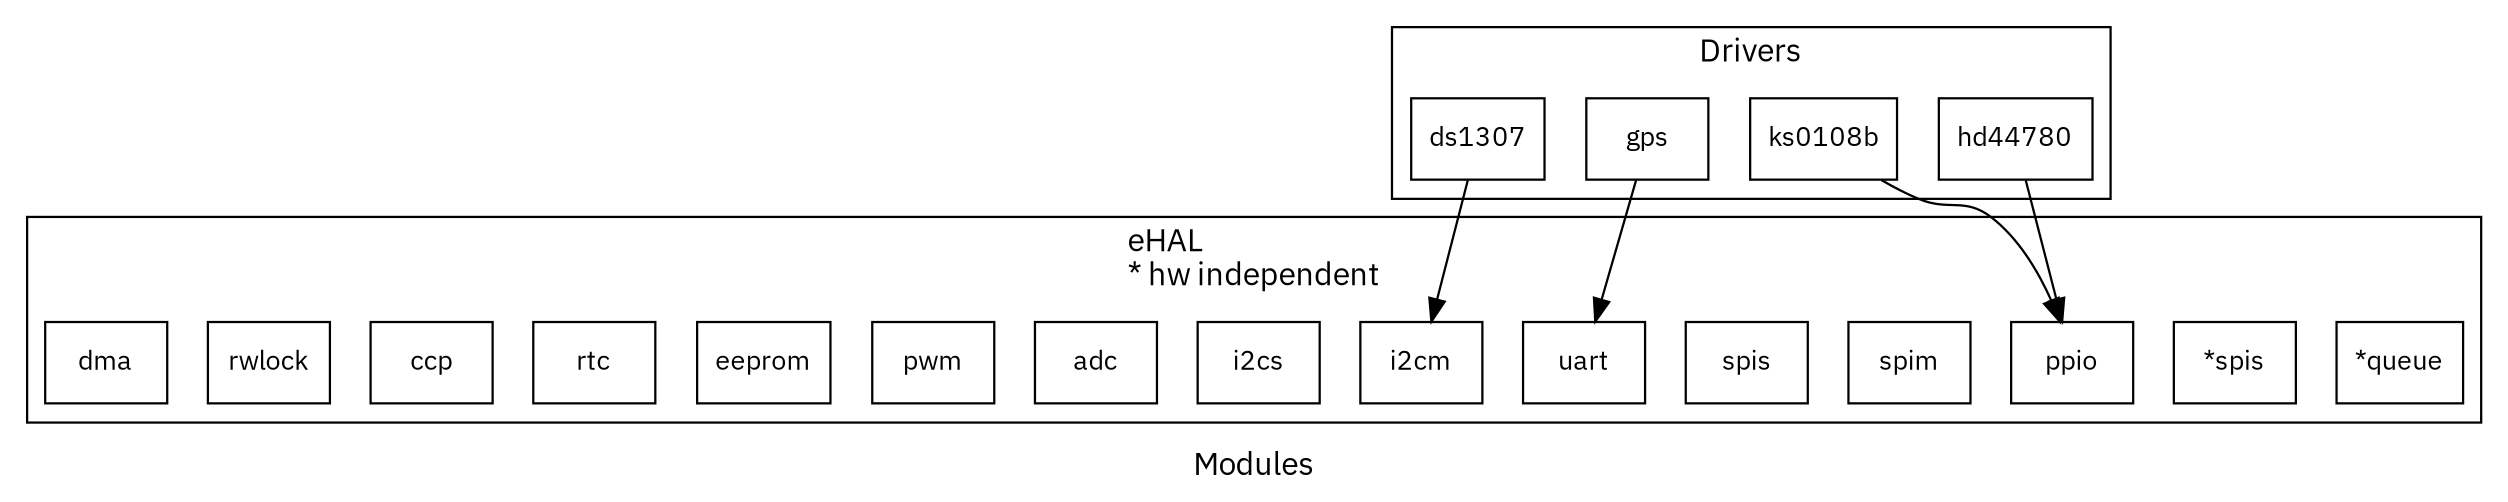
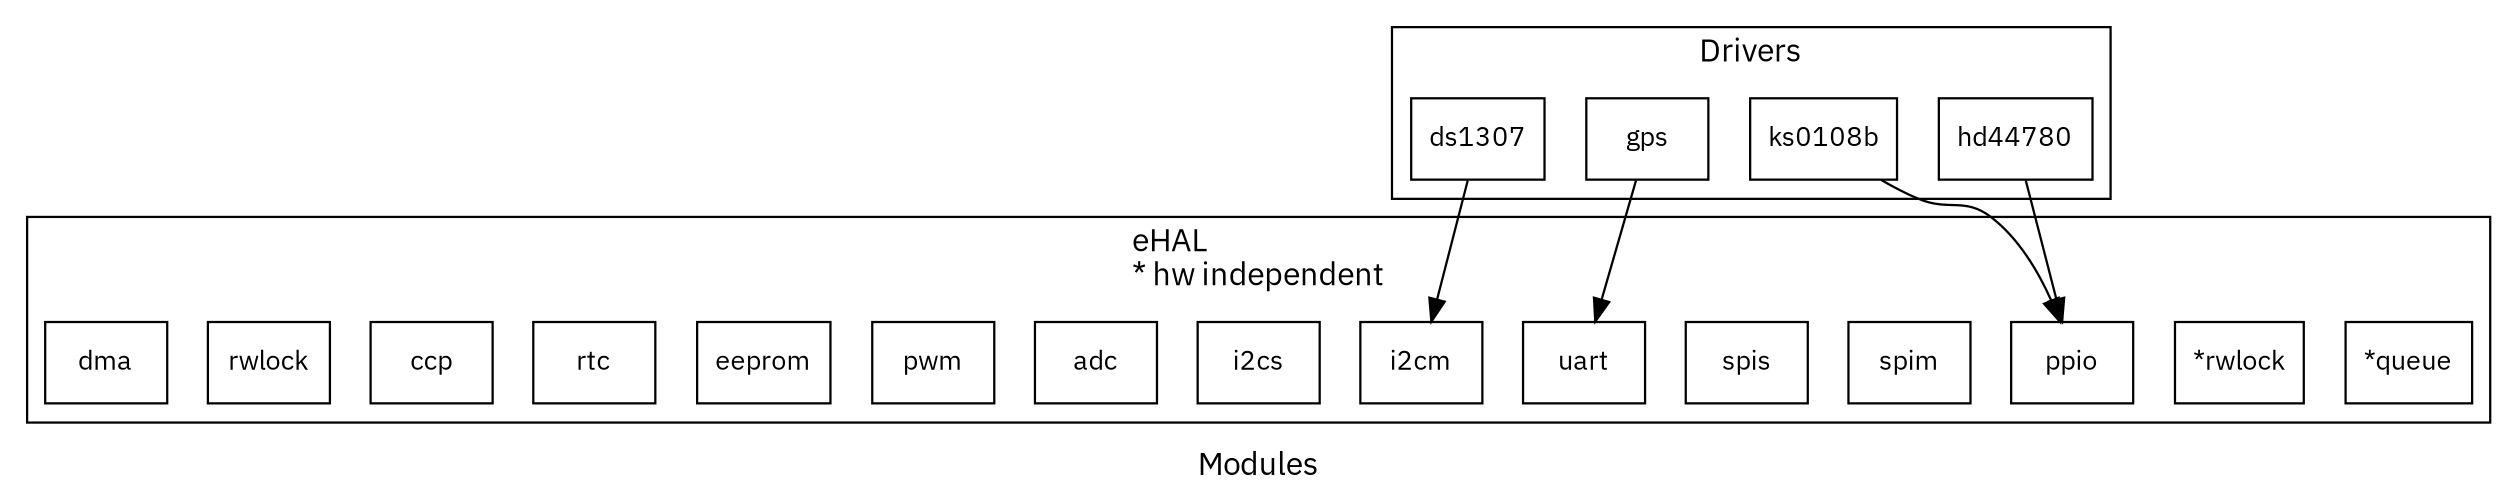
(2235, 363) -> (2239, 363)
